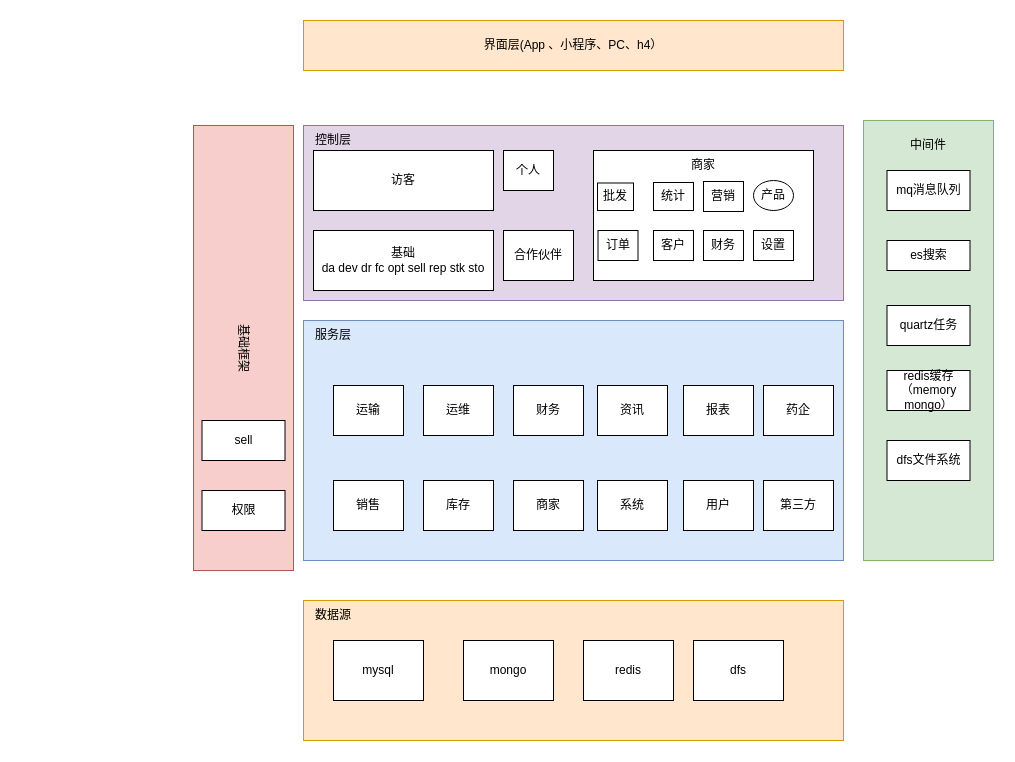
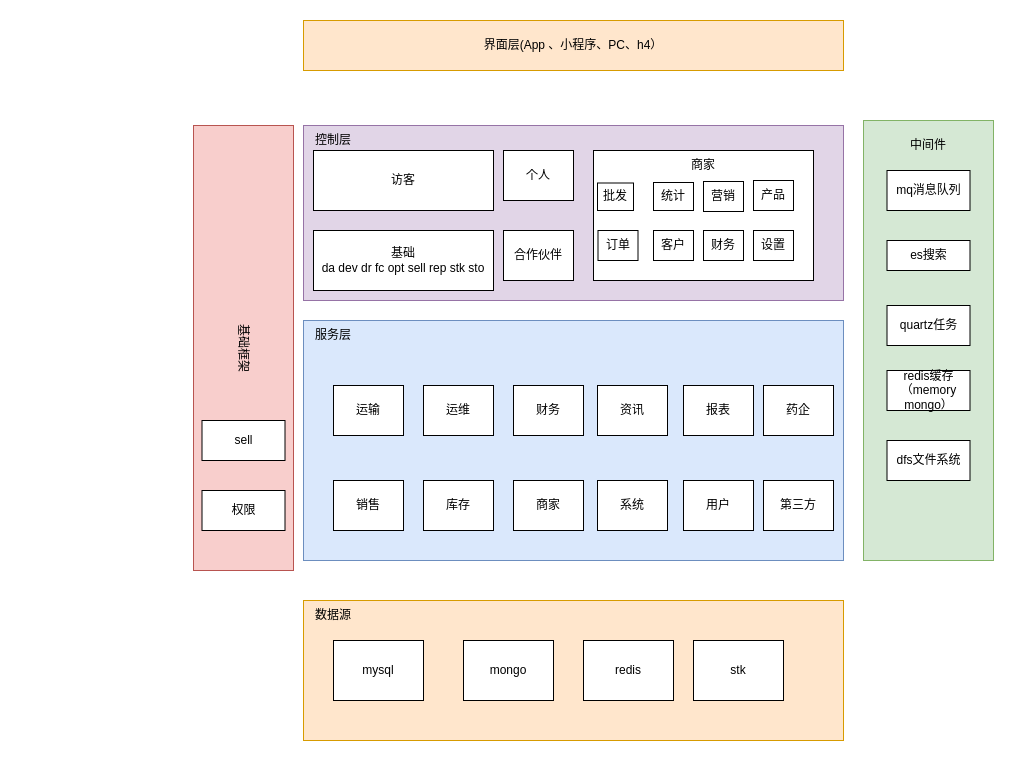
(529, 171) -> (539, 176)
(774, 196) -> (774, 196)
(739, 671) -> (739, 671)
